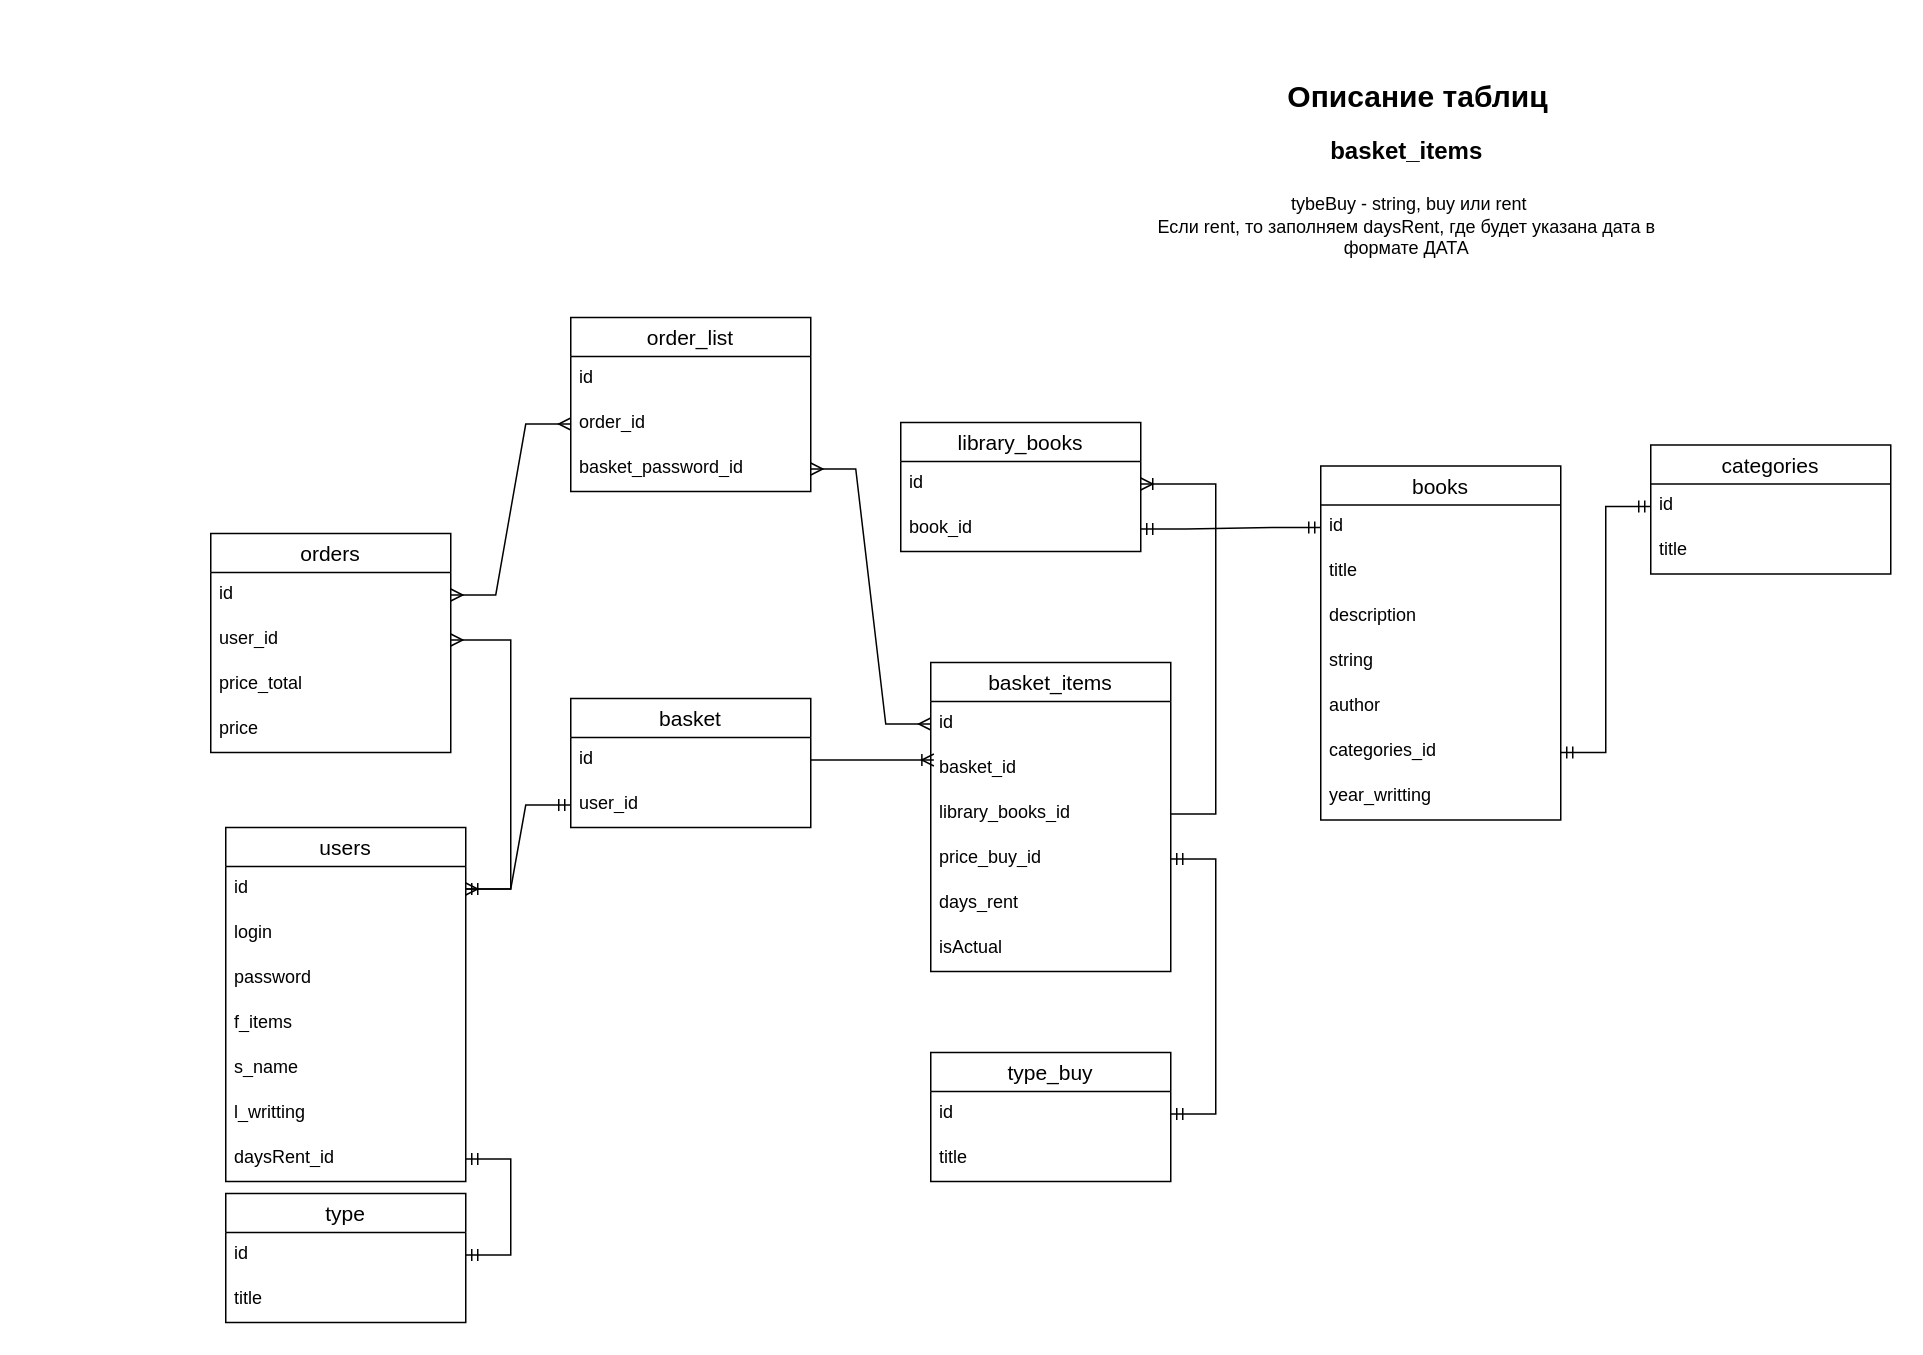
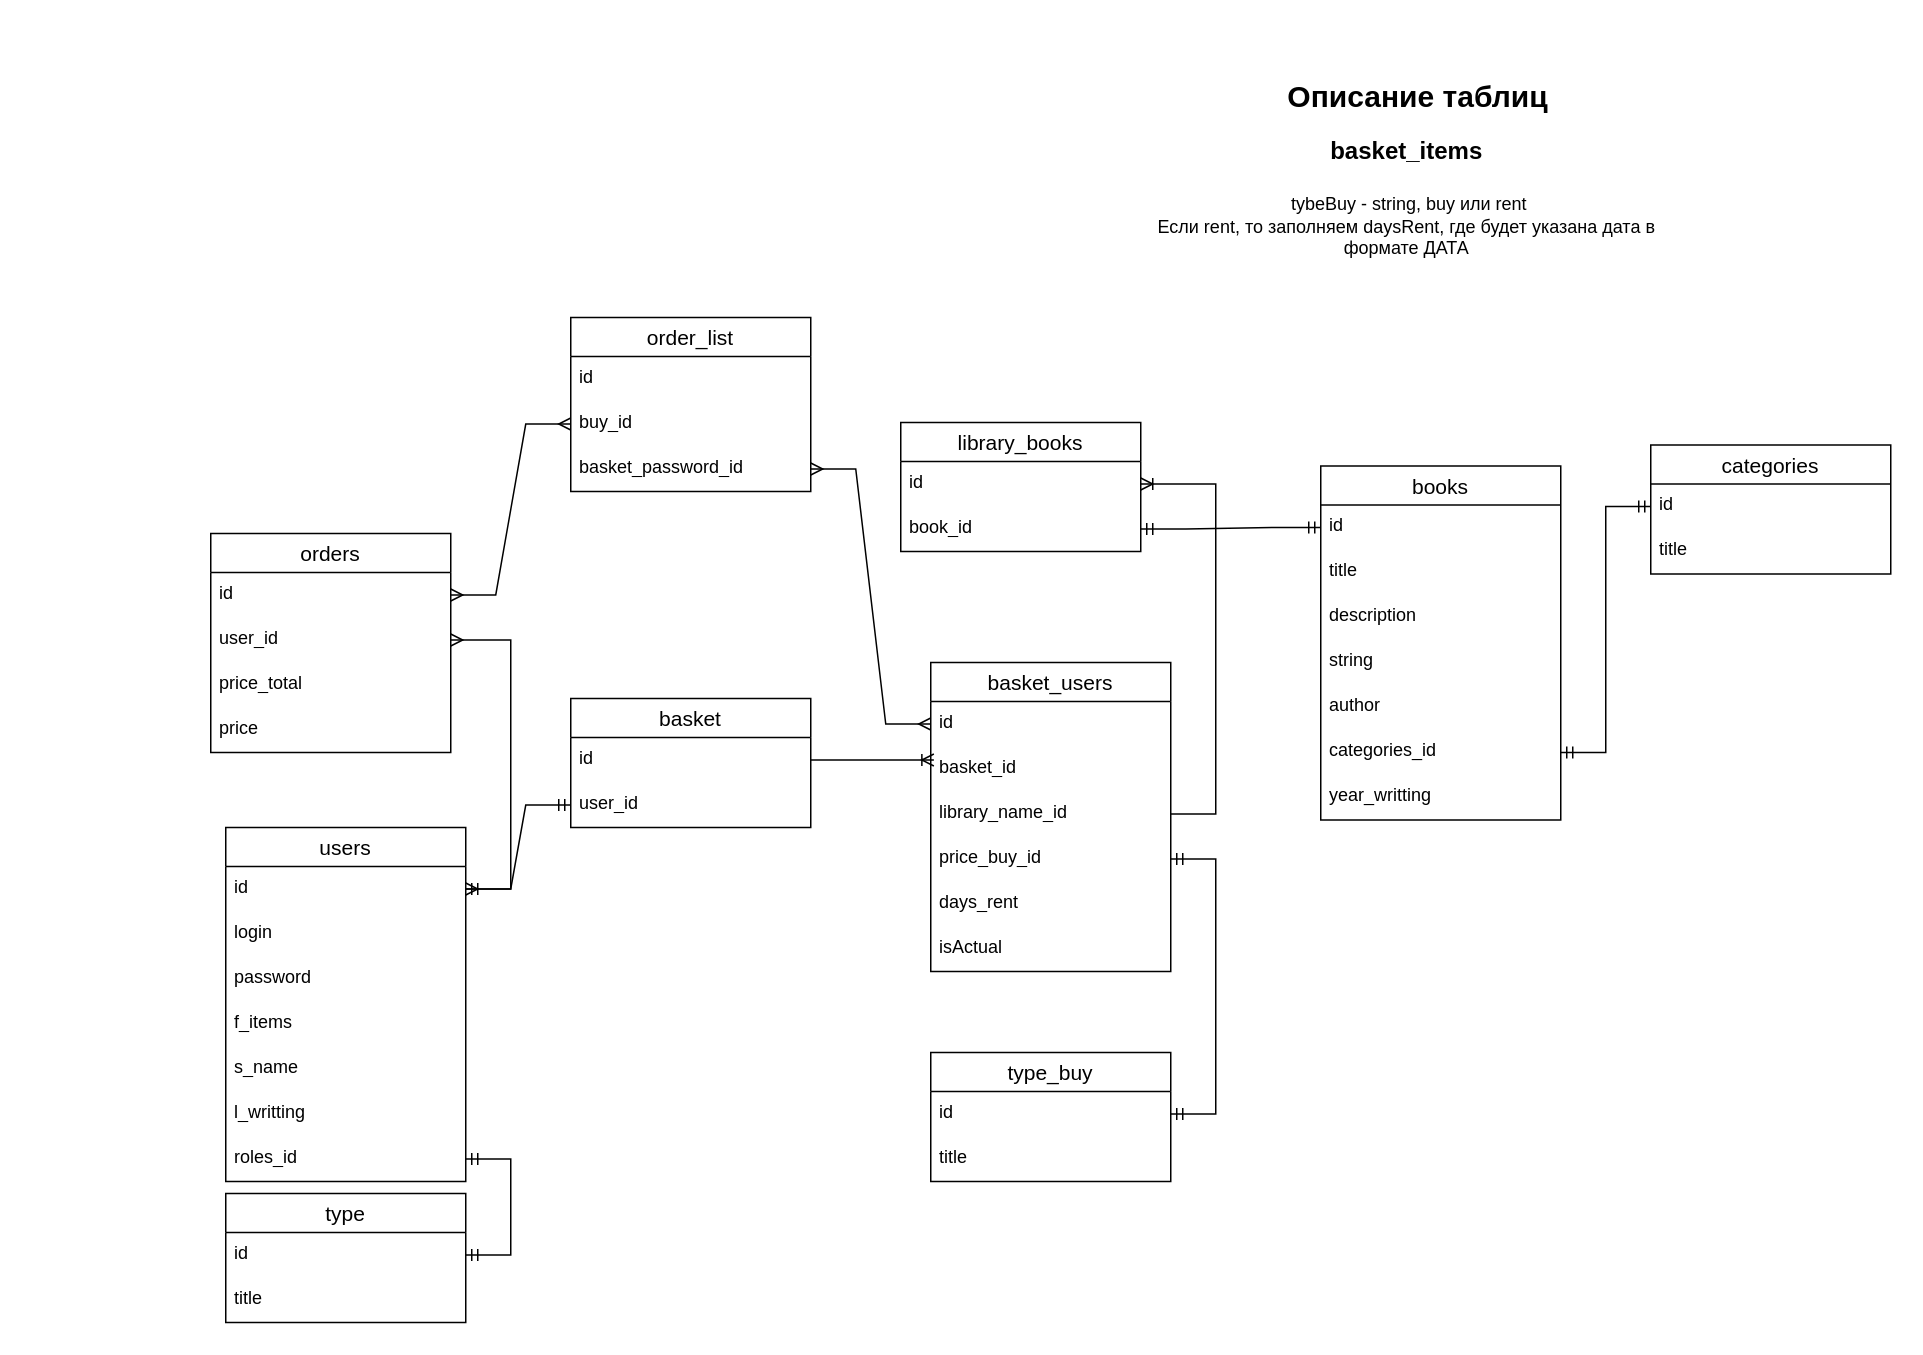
(618, 423) -> (608, 423)
(1050, 683) -> (1050, 683)
(1013, 813) -> (1008, 813)
(288, 1158) -> (270, 1158)
